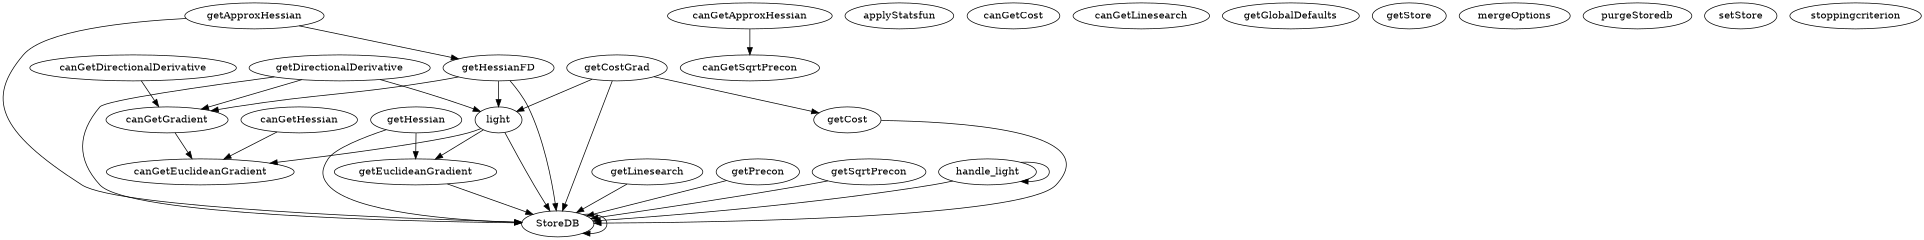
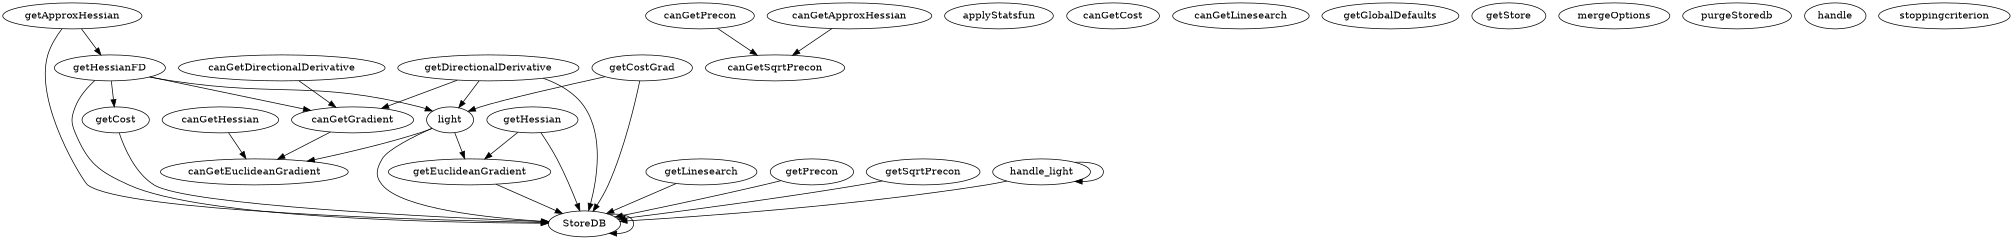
none -> (700, 16)
(1741, 16) -> (1835, 16)
(733, 94) -> (112, 90)
